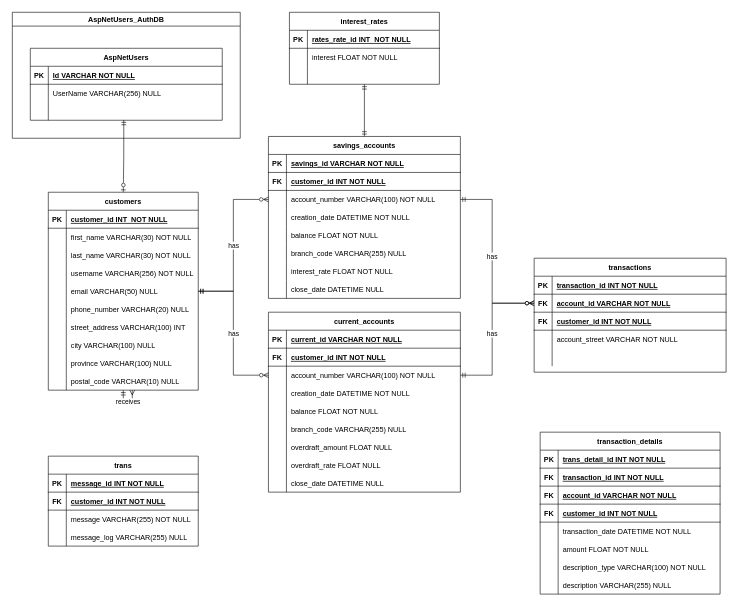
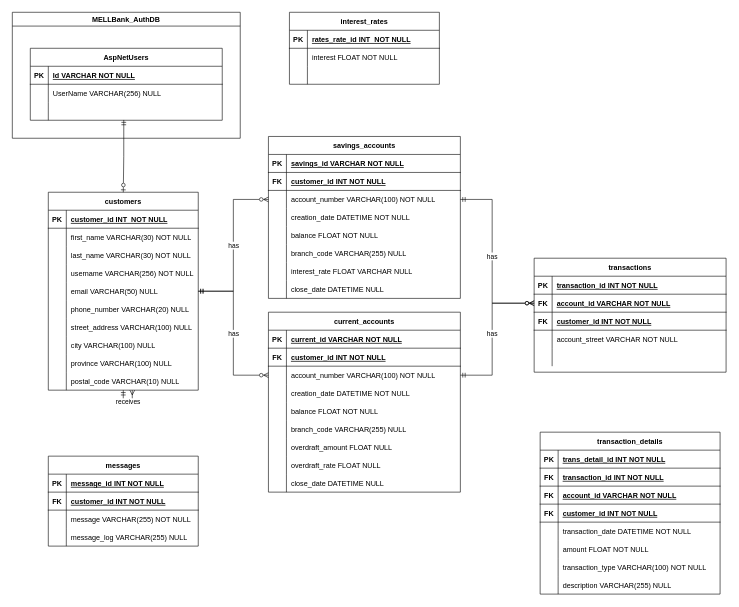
(126, 20) -> (126, 20)
(365, 111) -> none
(344, 272) -> (352, 272)
(132, 328) -> (134, 328)
(123, 466) -> (123, 466)
(635, 568) -> (636, 568)
